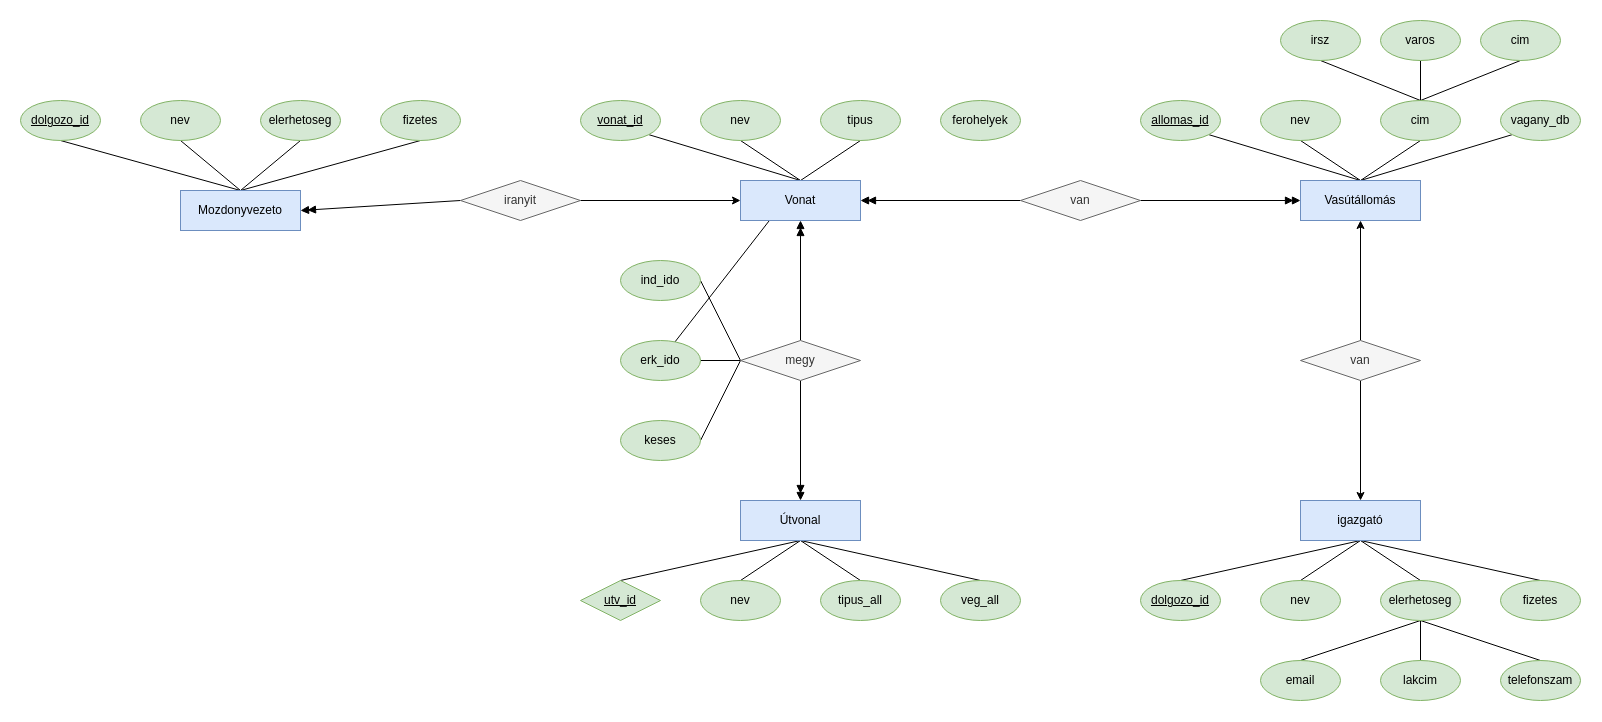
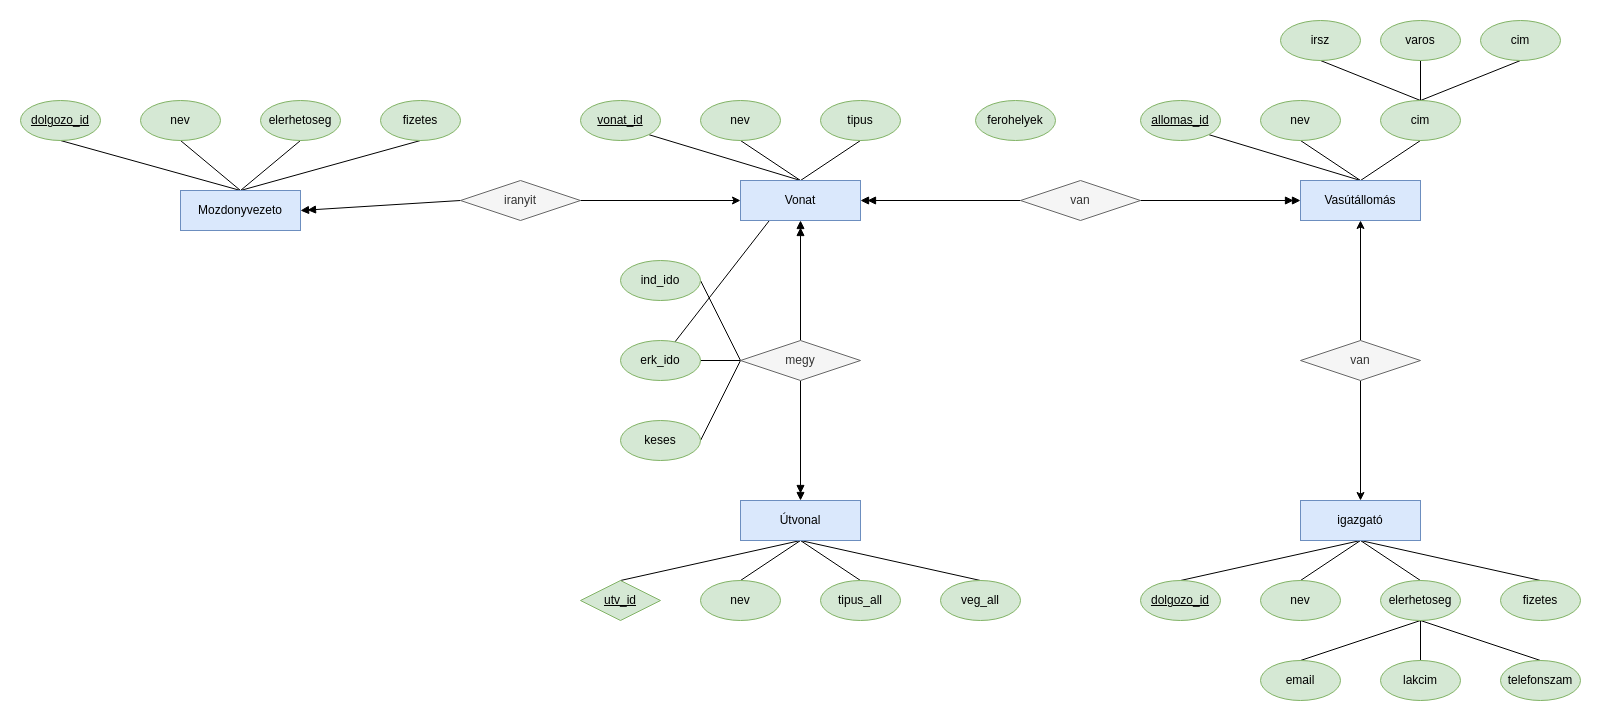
(981, 121) -> (1016, 121)
(1541, 121) -> none
(1437, 157) -> none
